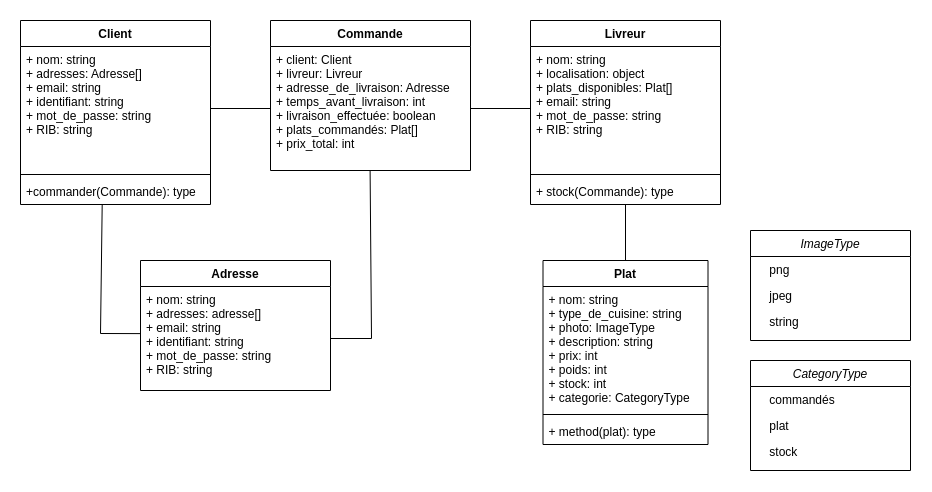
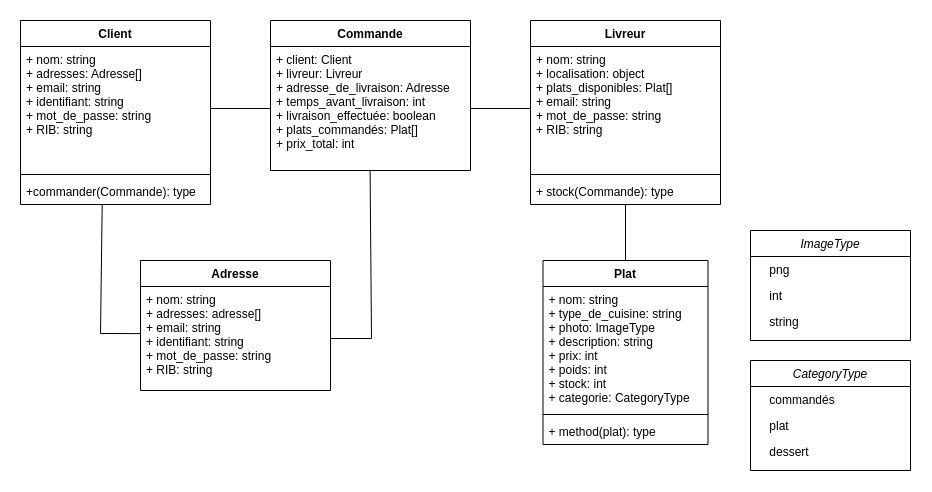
(769, 296) -> (765, 296)
(773, 452) -> (780, 452)
